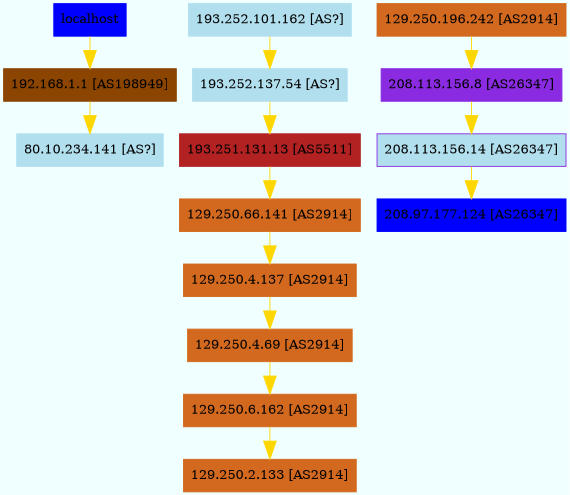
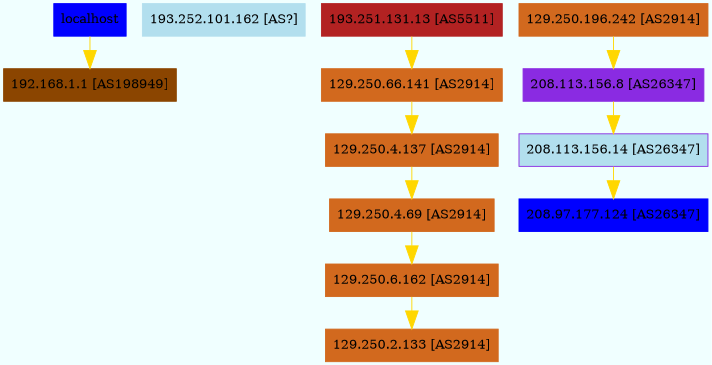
(270, 85) -> none
(90, 150) -> none
